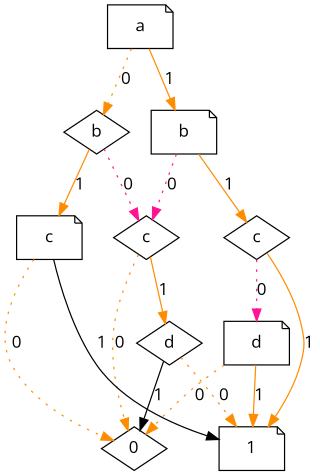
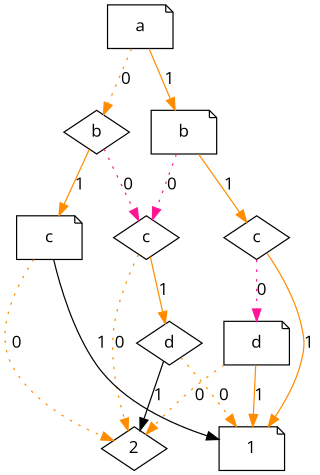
(134, 449) -> (134, 449)
